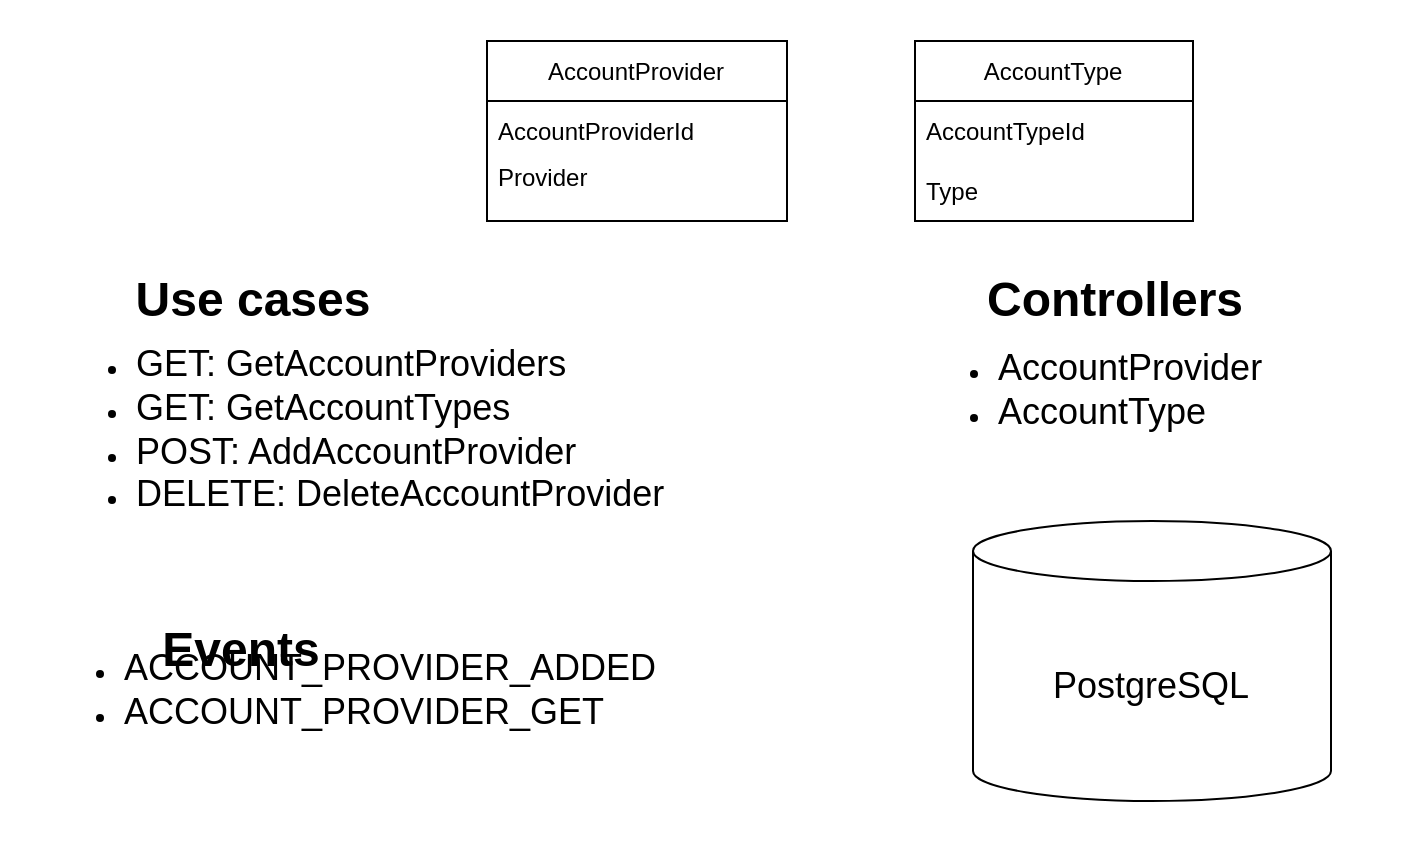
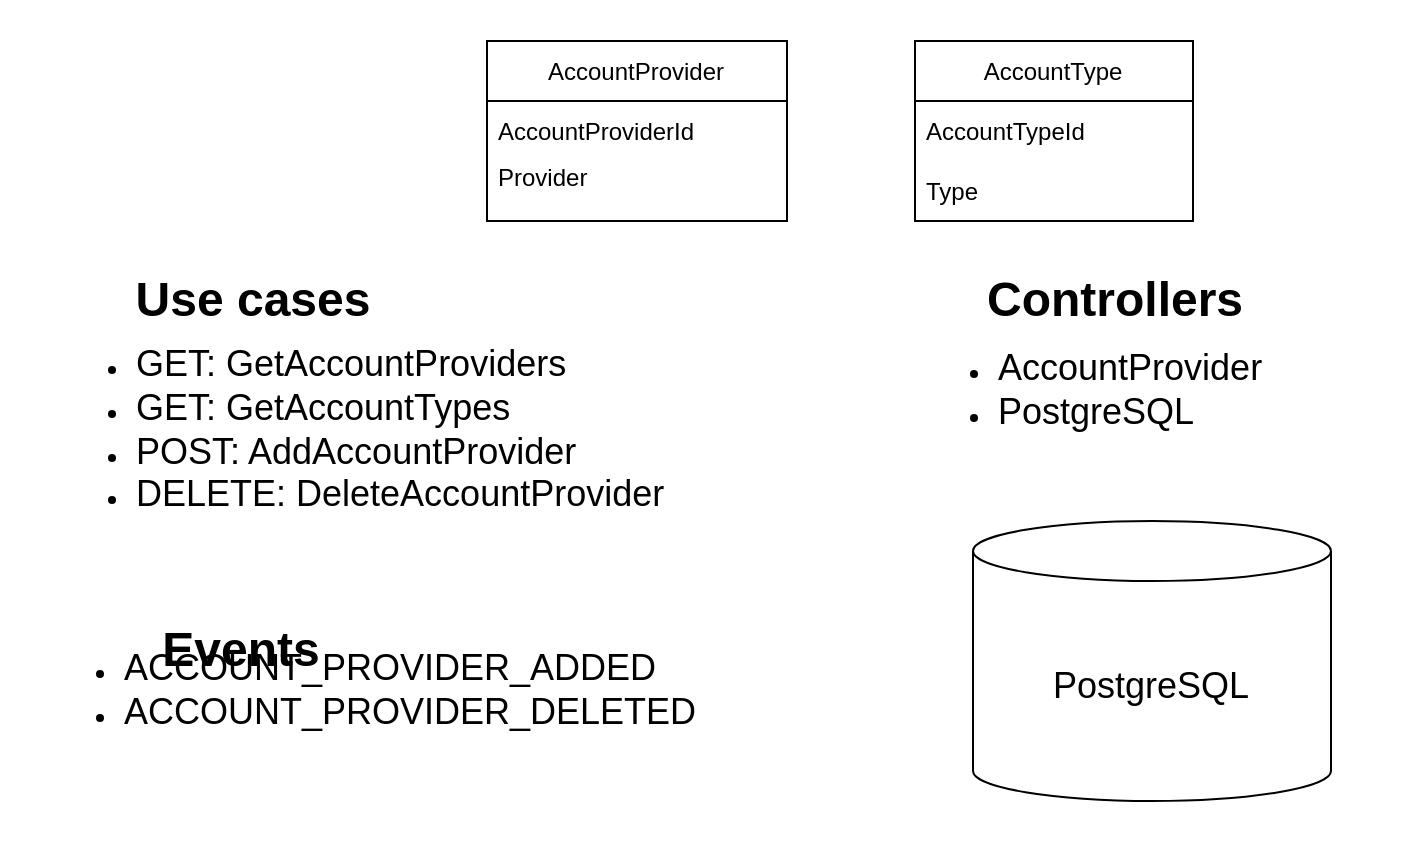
(1017, 391) -> (1017, 391)
(193, 691) -> (206, 691)
